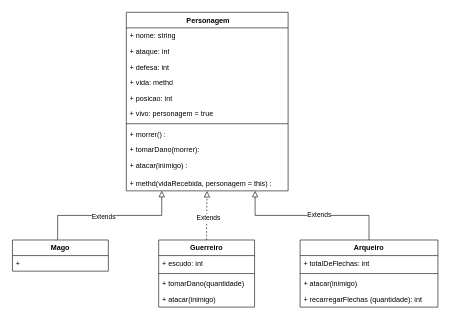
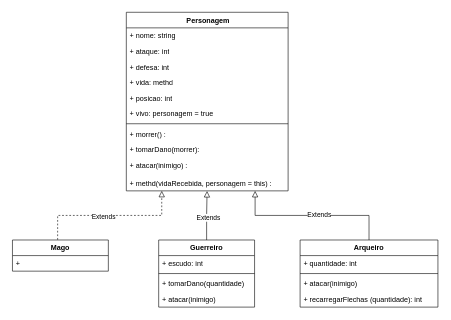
(146, 216) -> (146, 216)
(207, 220) -> (207, 220)
(341, 264) -> (333, 264)
